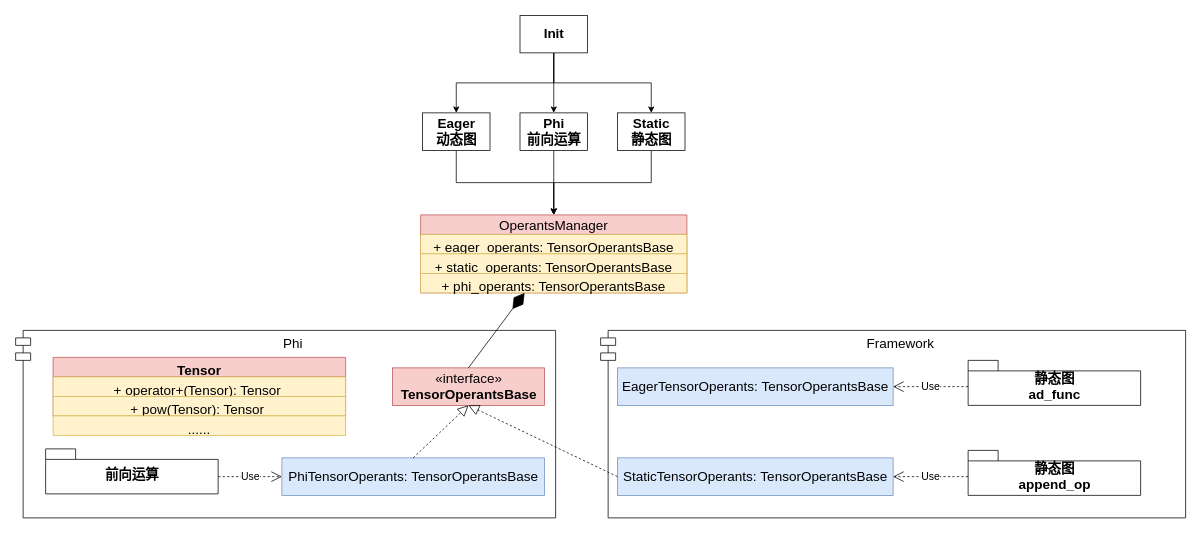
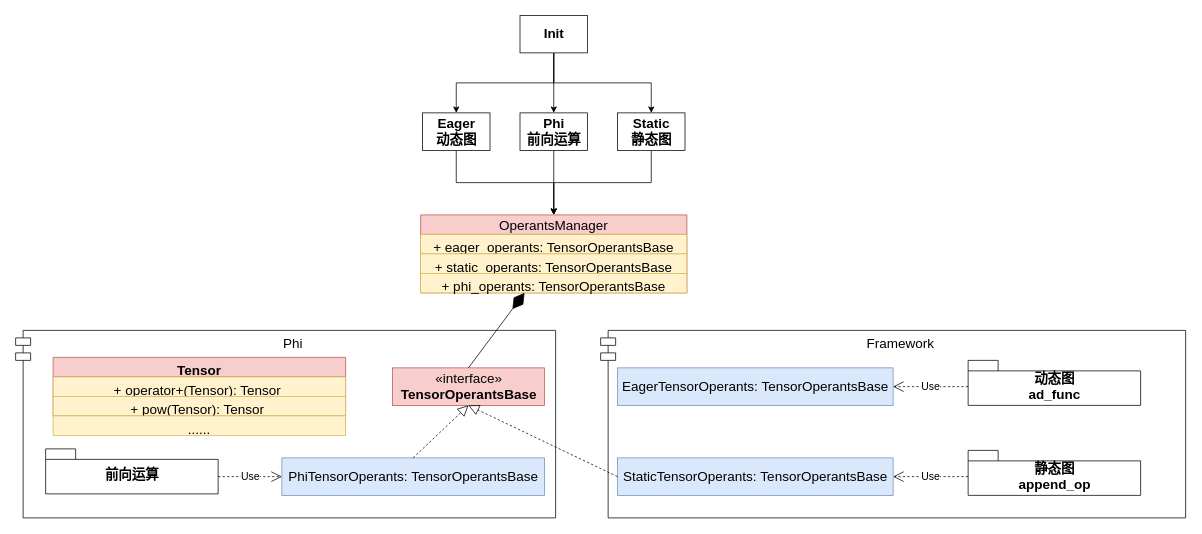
(1055, 387) -> (1055, 387)
